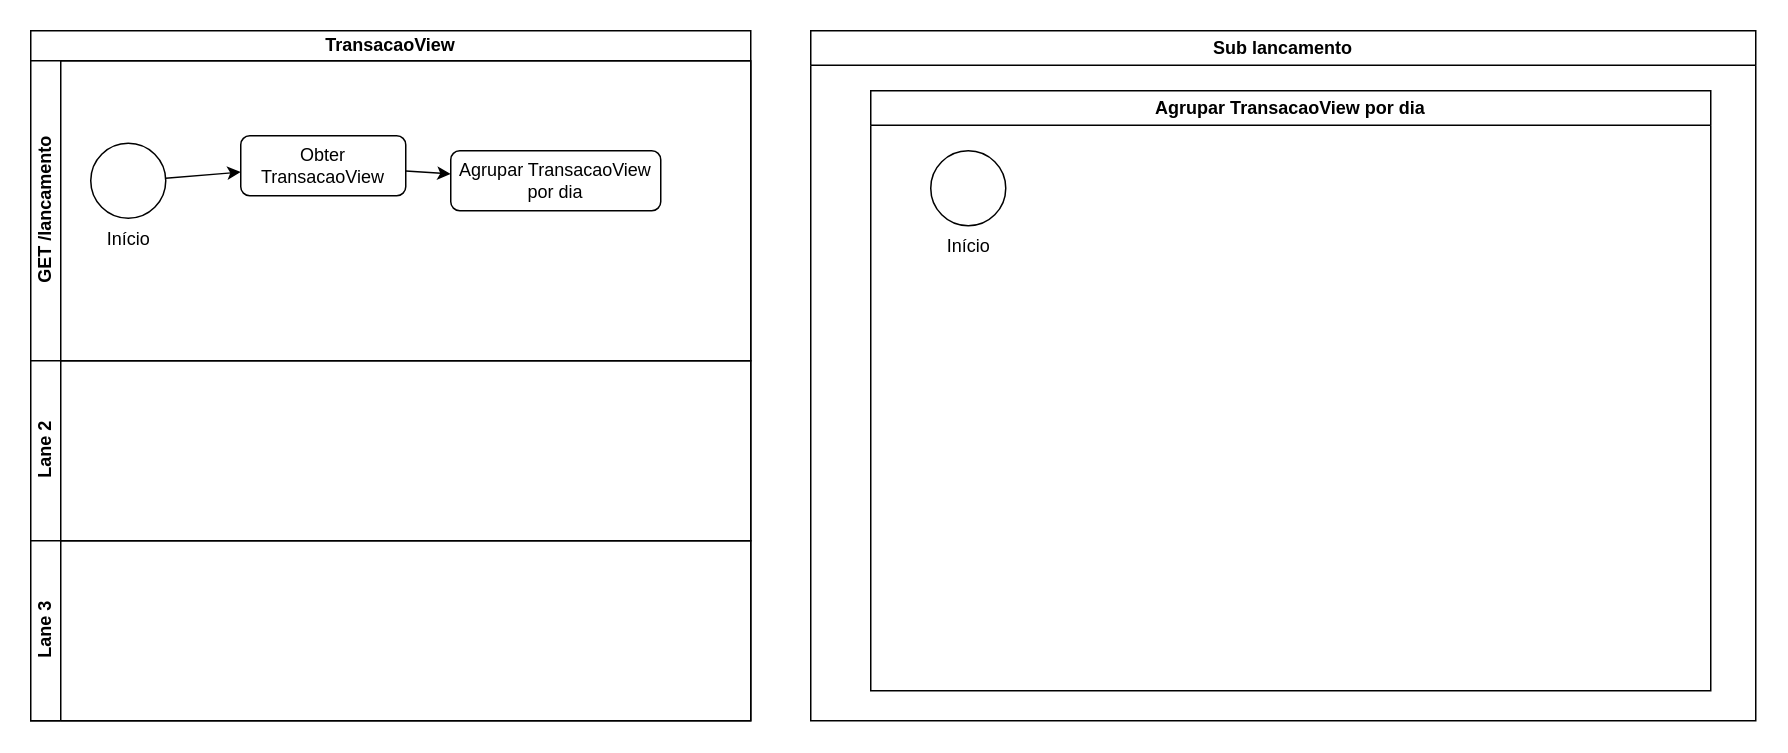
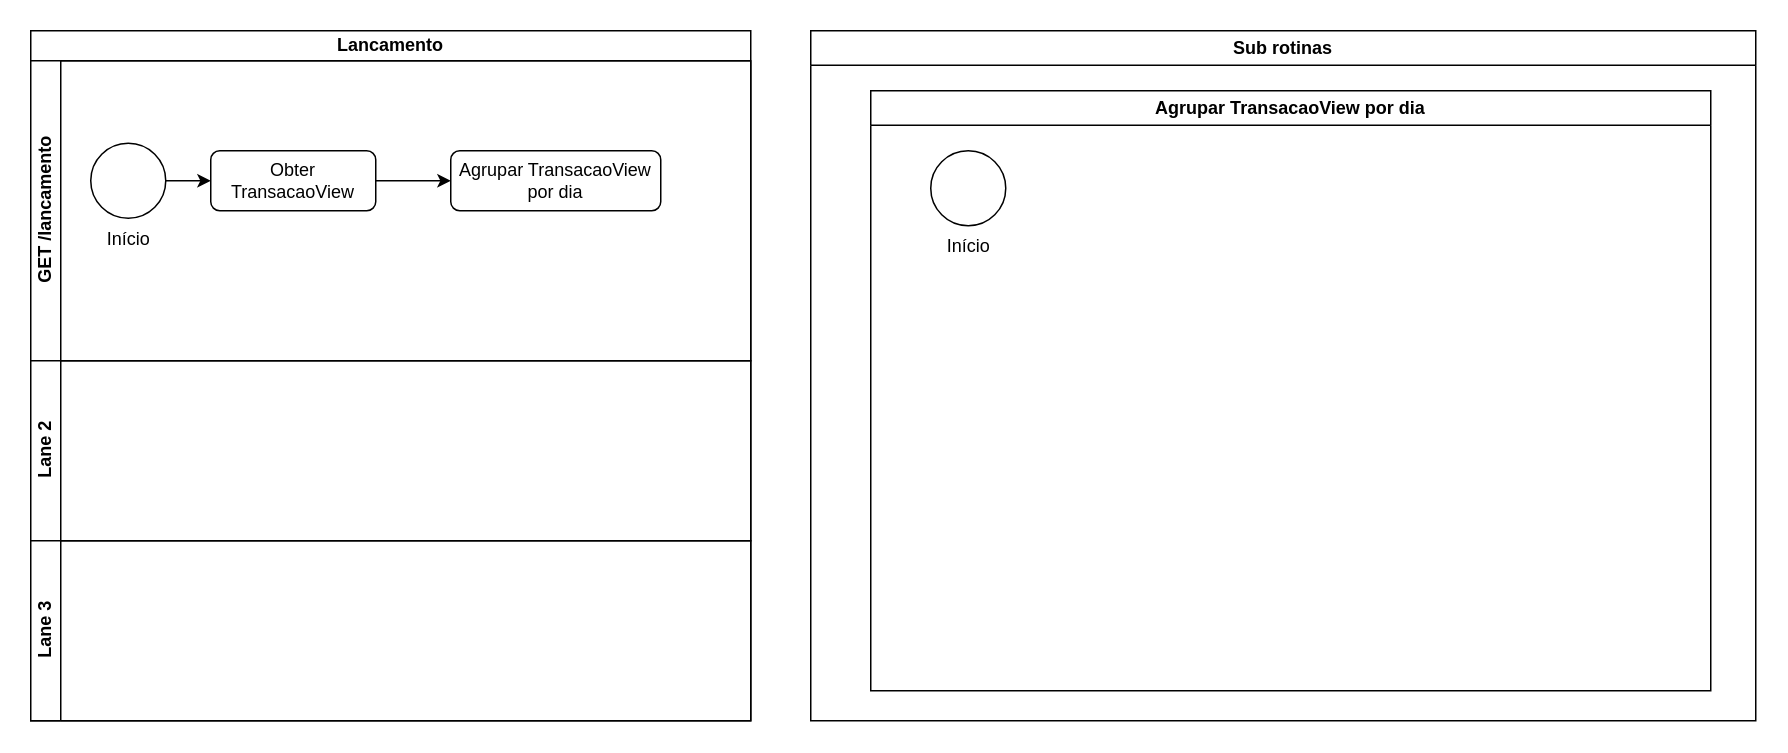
(391, 46) -> (391, 46)
(1283, 49) -> (1283, 49)
(323, 166) -> (293, 181)
